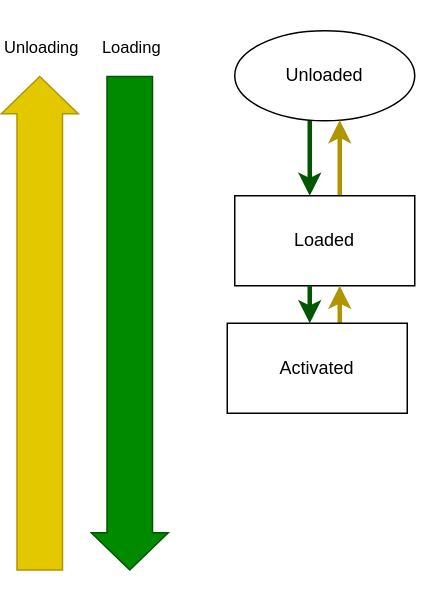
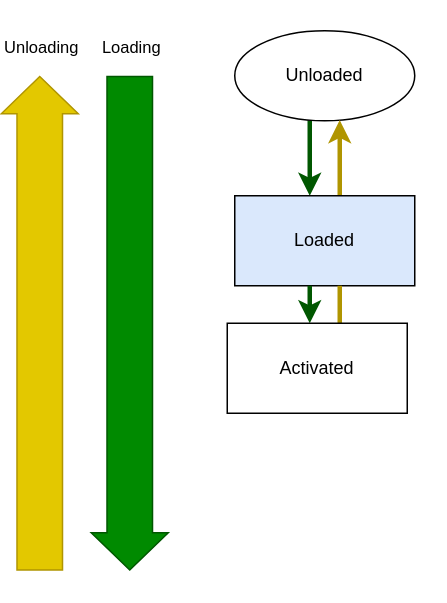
(325, 241) -> (325, 241)
(340, 304) -> (340, 296)
